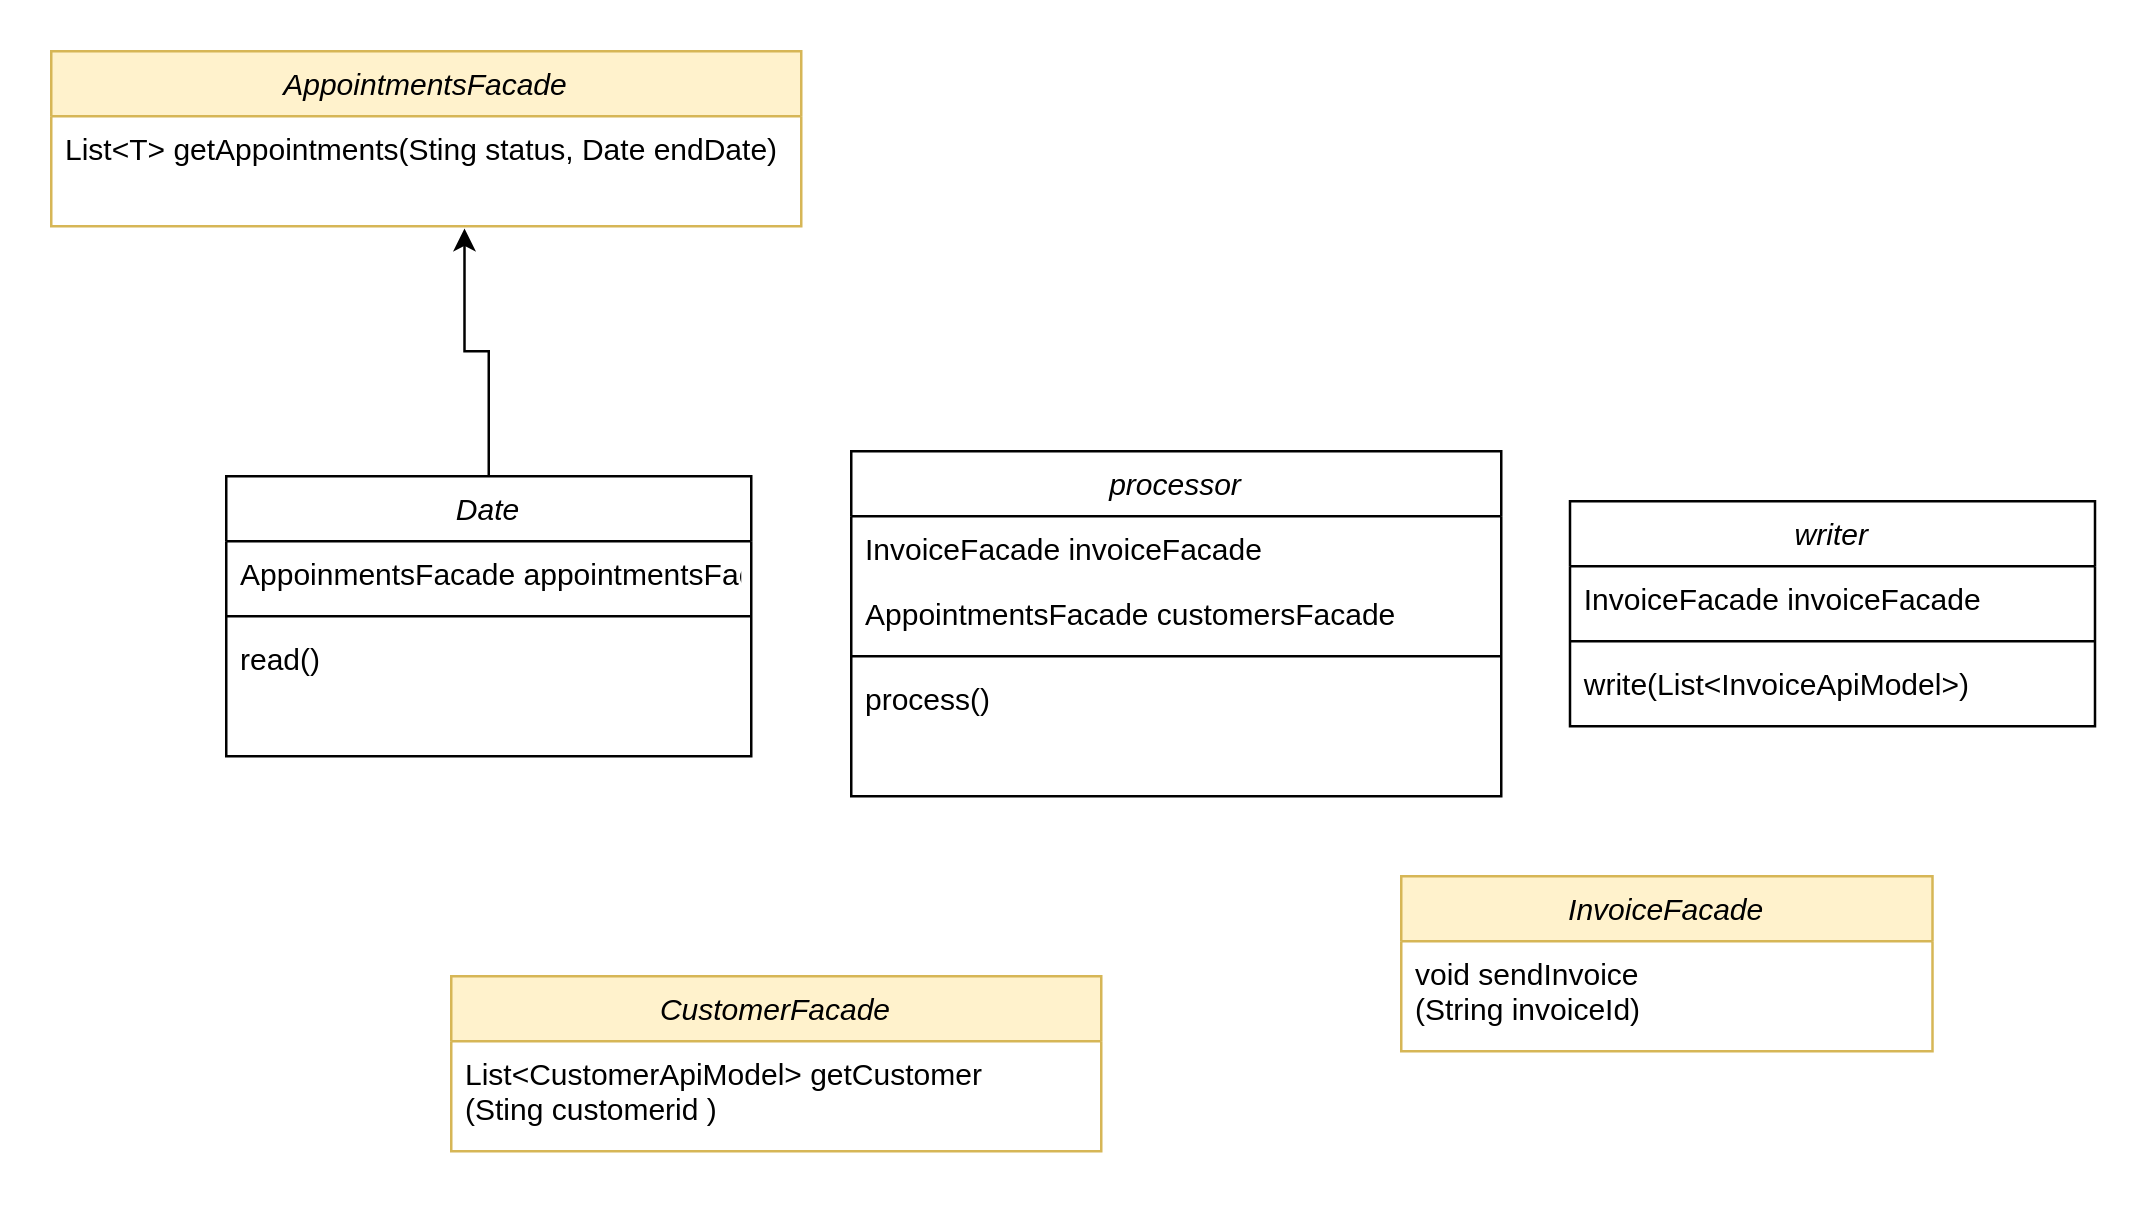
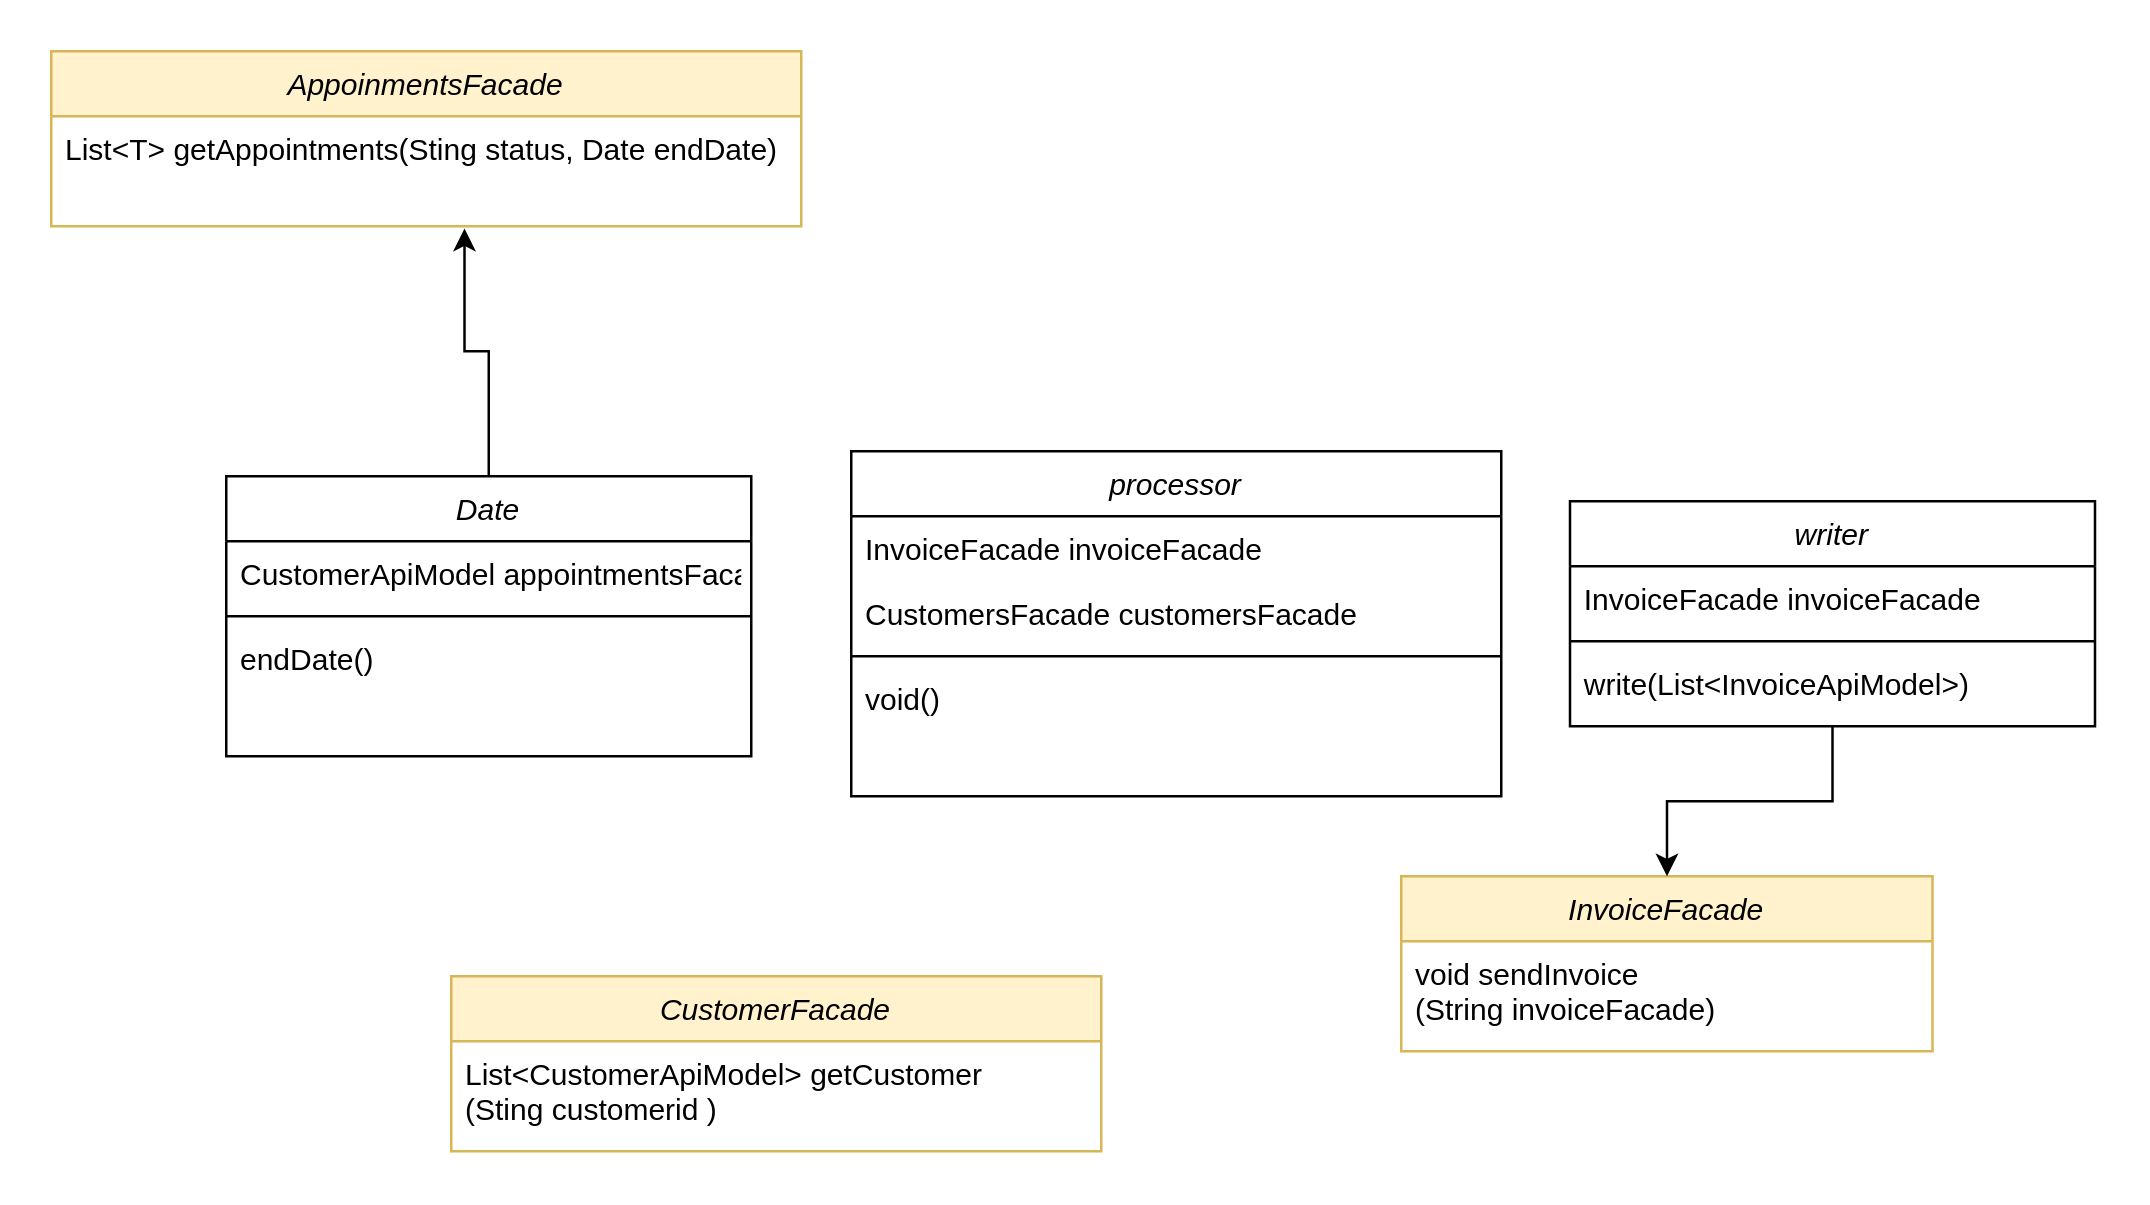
(425, 85) -> (425, 85)
(531, 575) -> (518, 575)
(1143, 615) -> (1122, 615)
(290, 660) -> (316, 660)
(941, 700) -> (912, 700)
none -> (1755, 801)
(1538, 975) -> (1538, 975)
